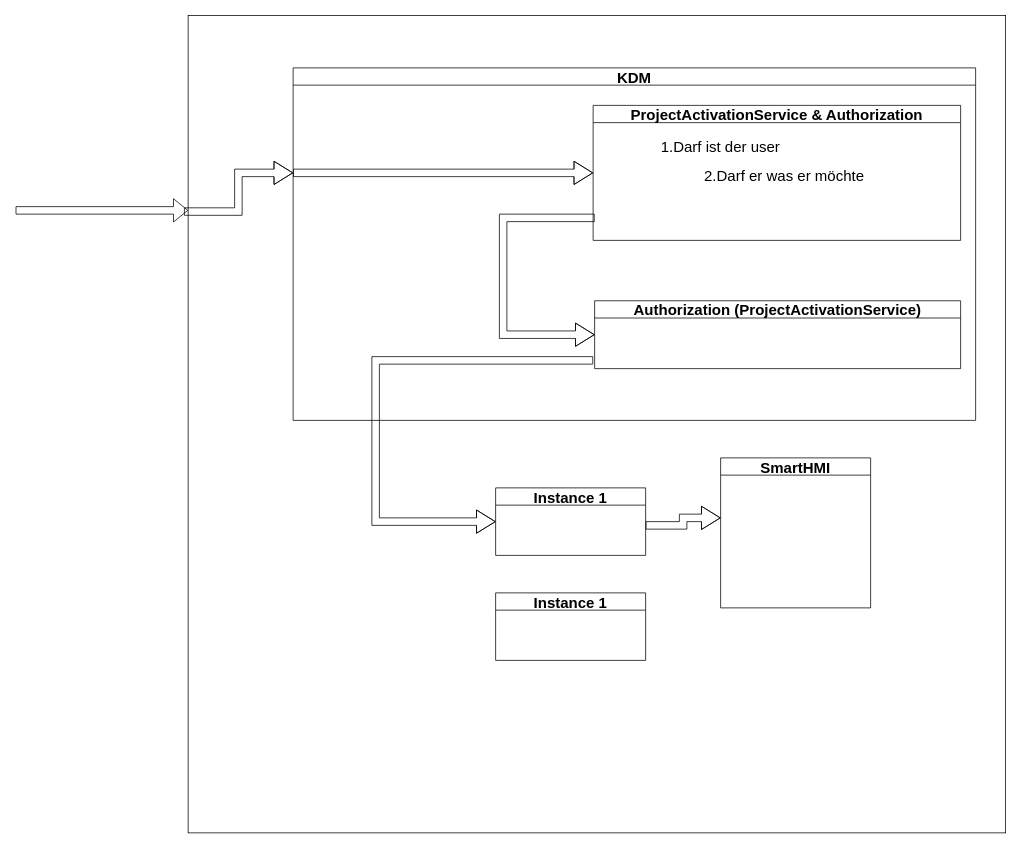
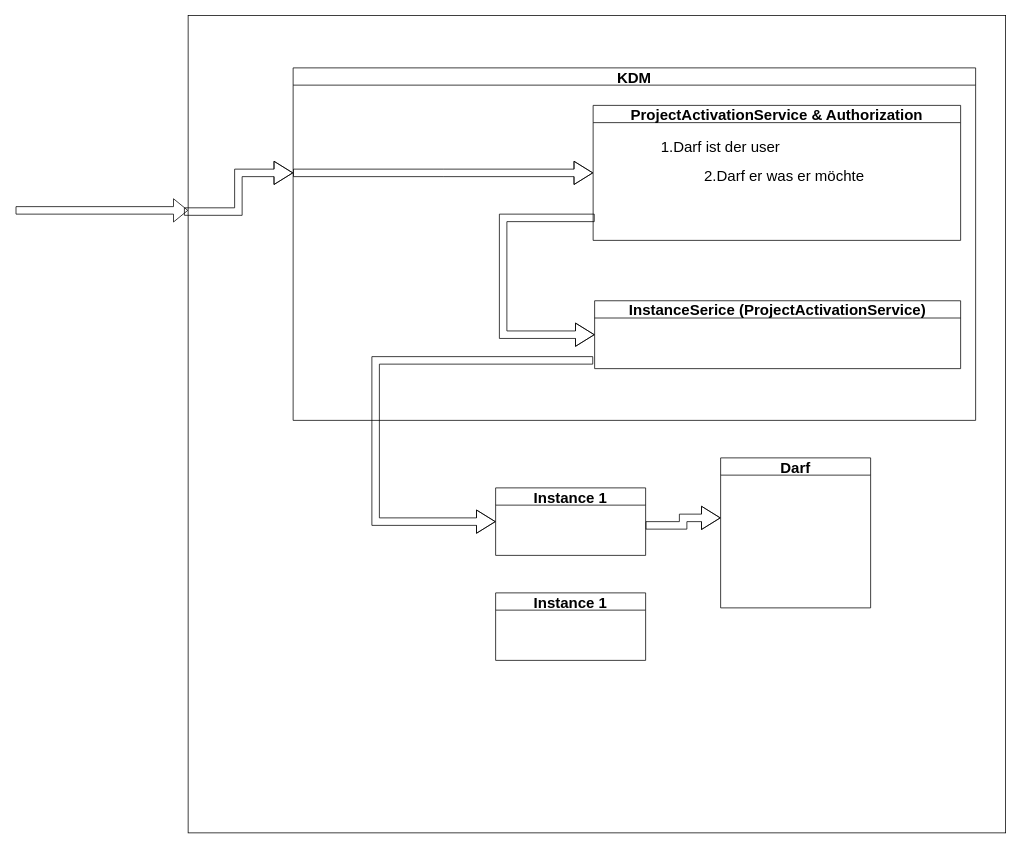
(777, 309) -> (777, 309)
(795, 467) -> (795, 467)
